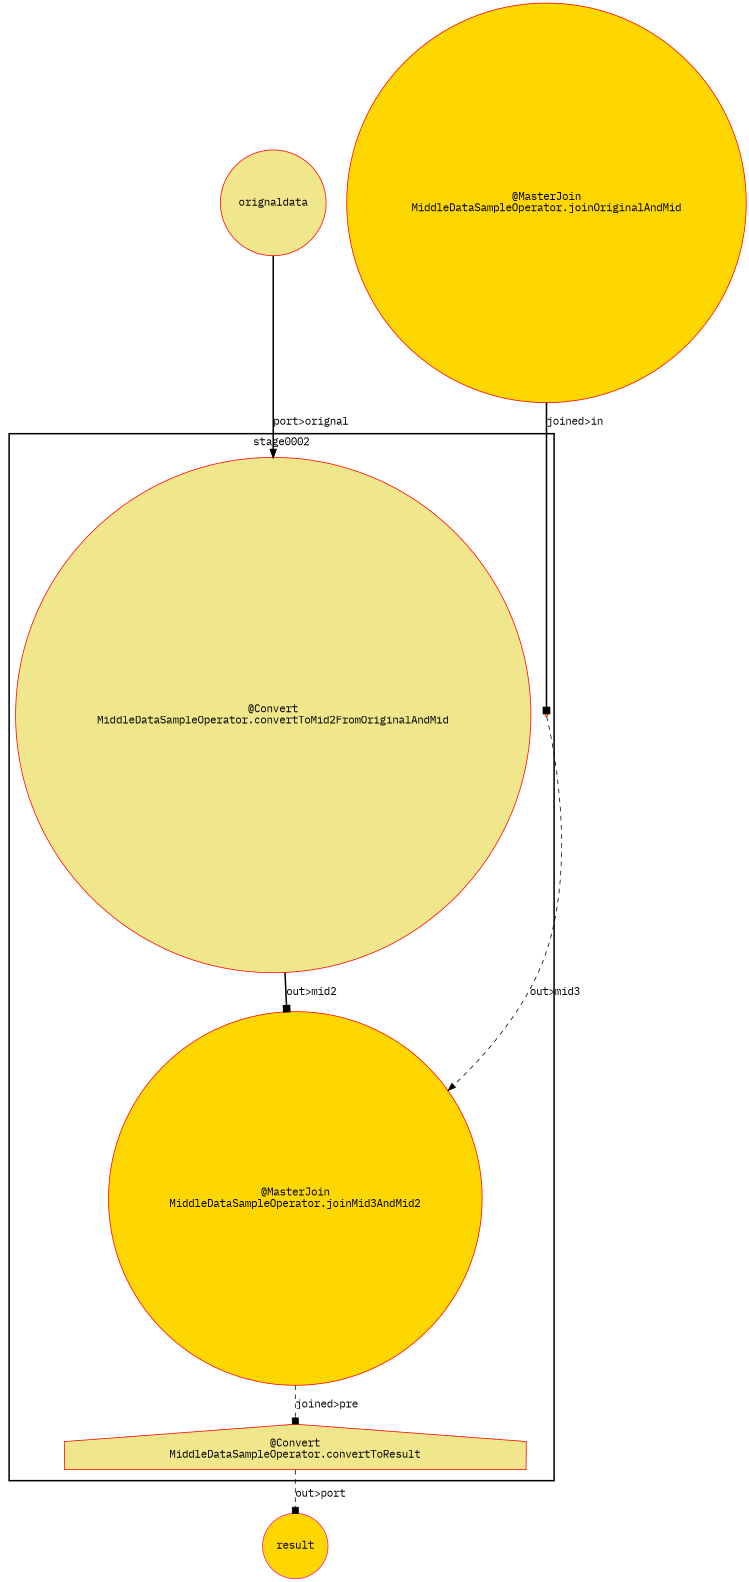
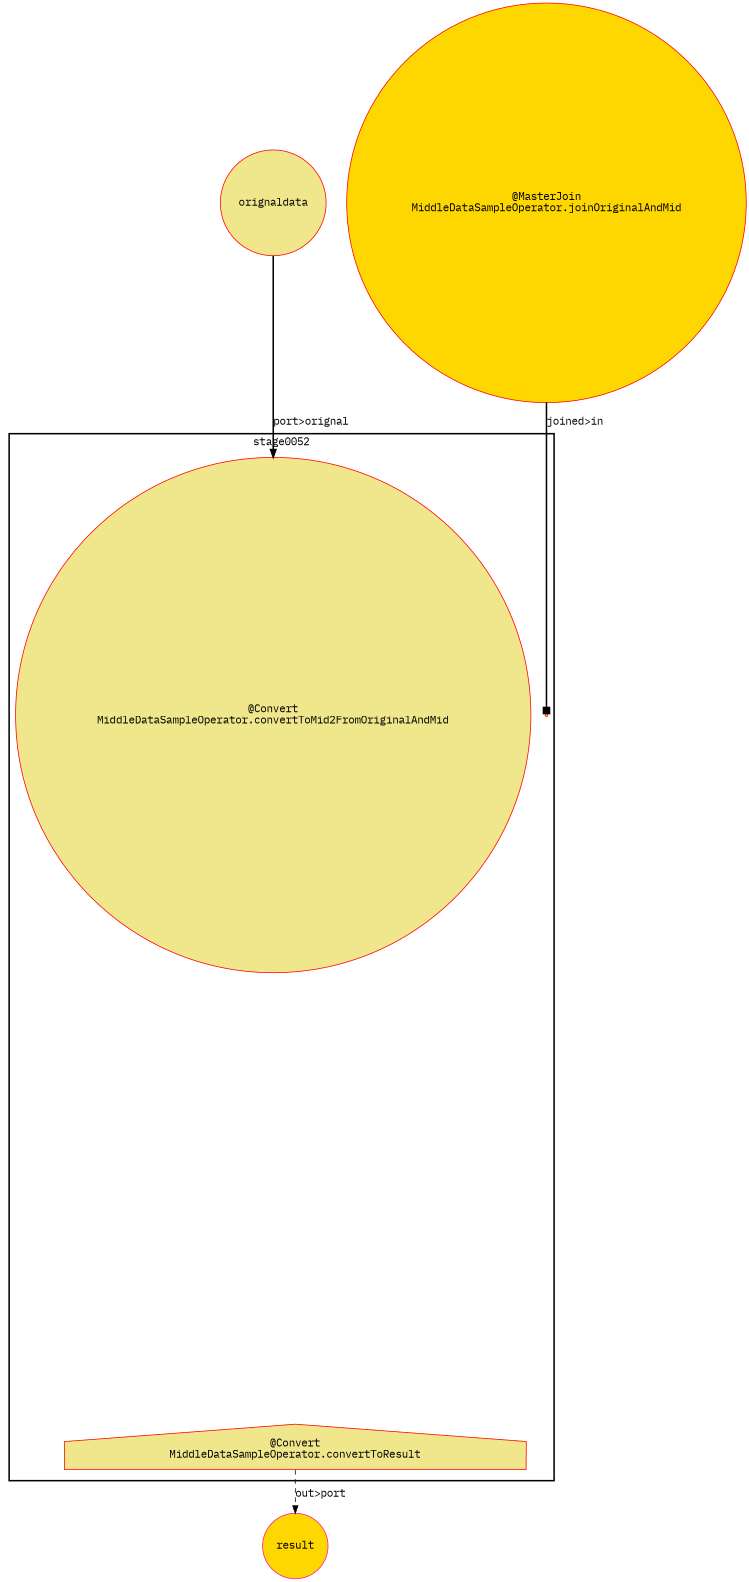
(282, 442) -> (282, 442)
(295, 1198) -> none
(295, 1488) -> (295, 1488)
